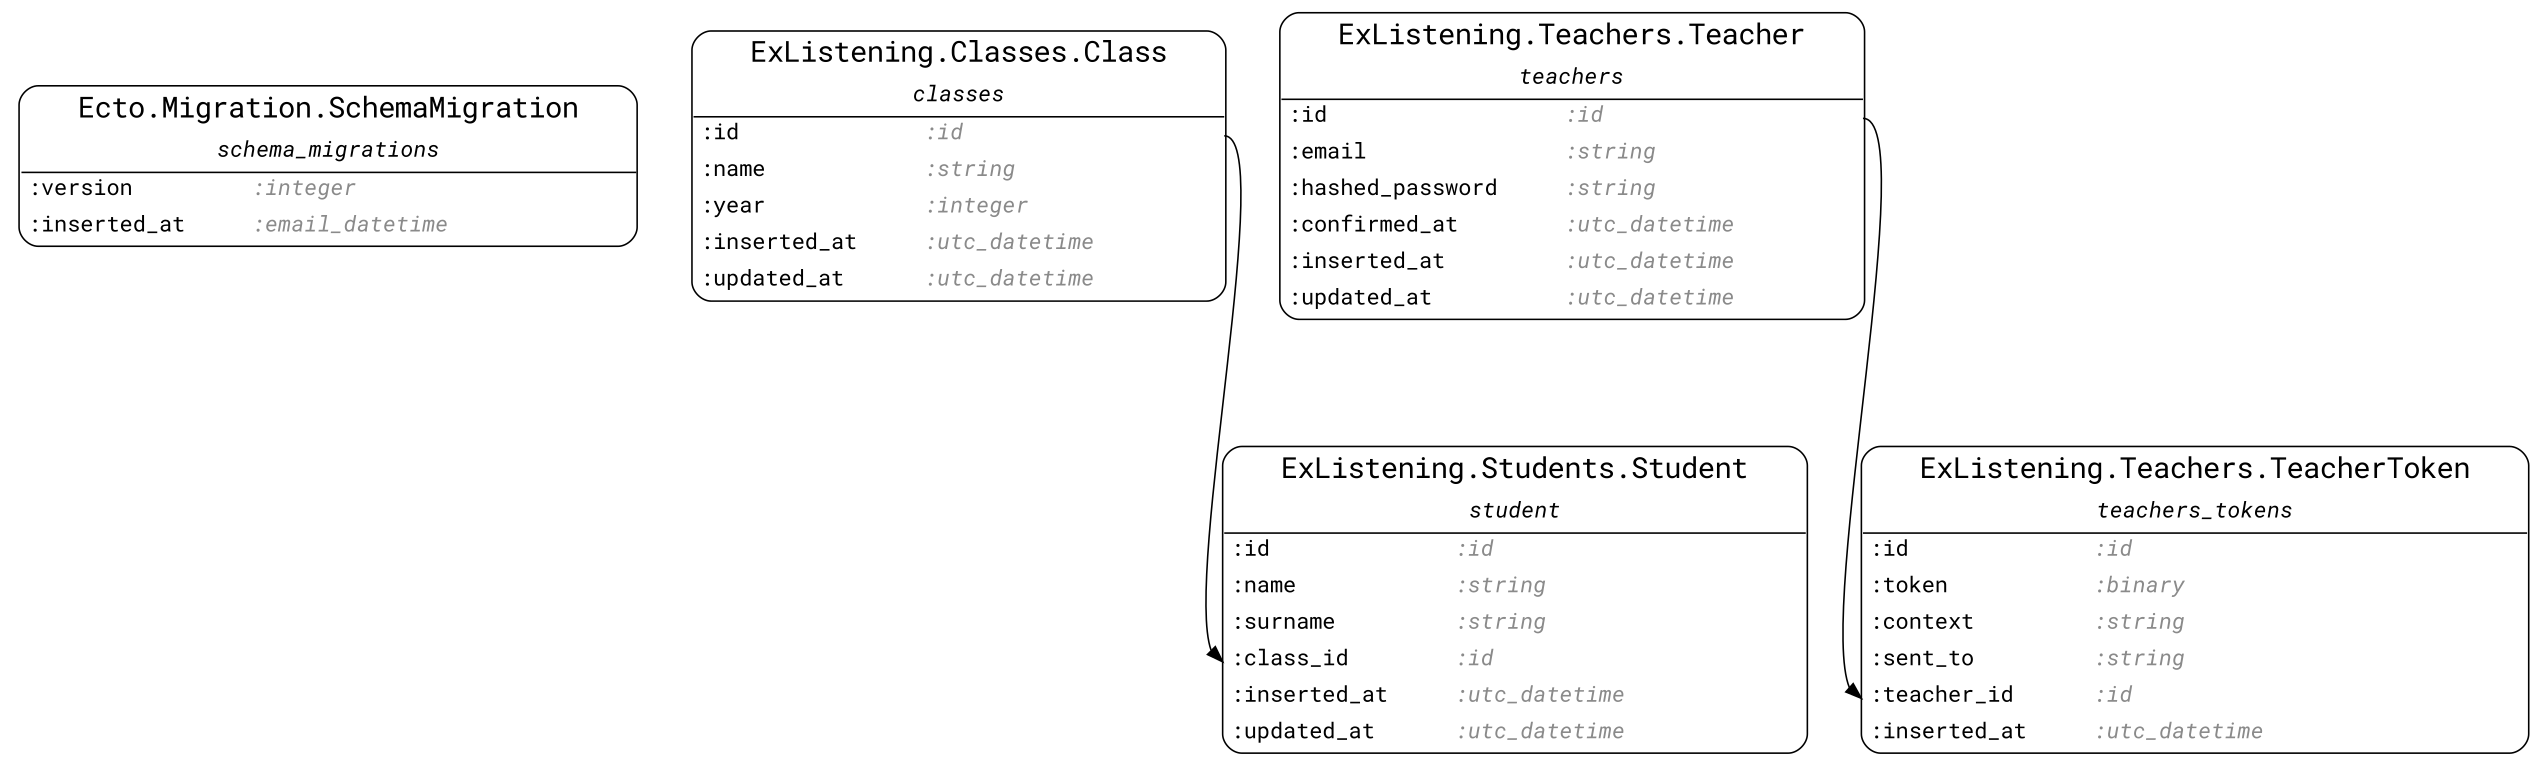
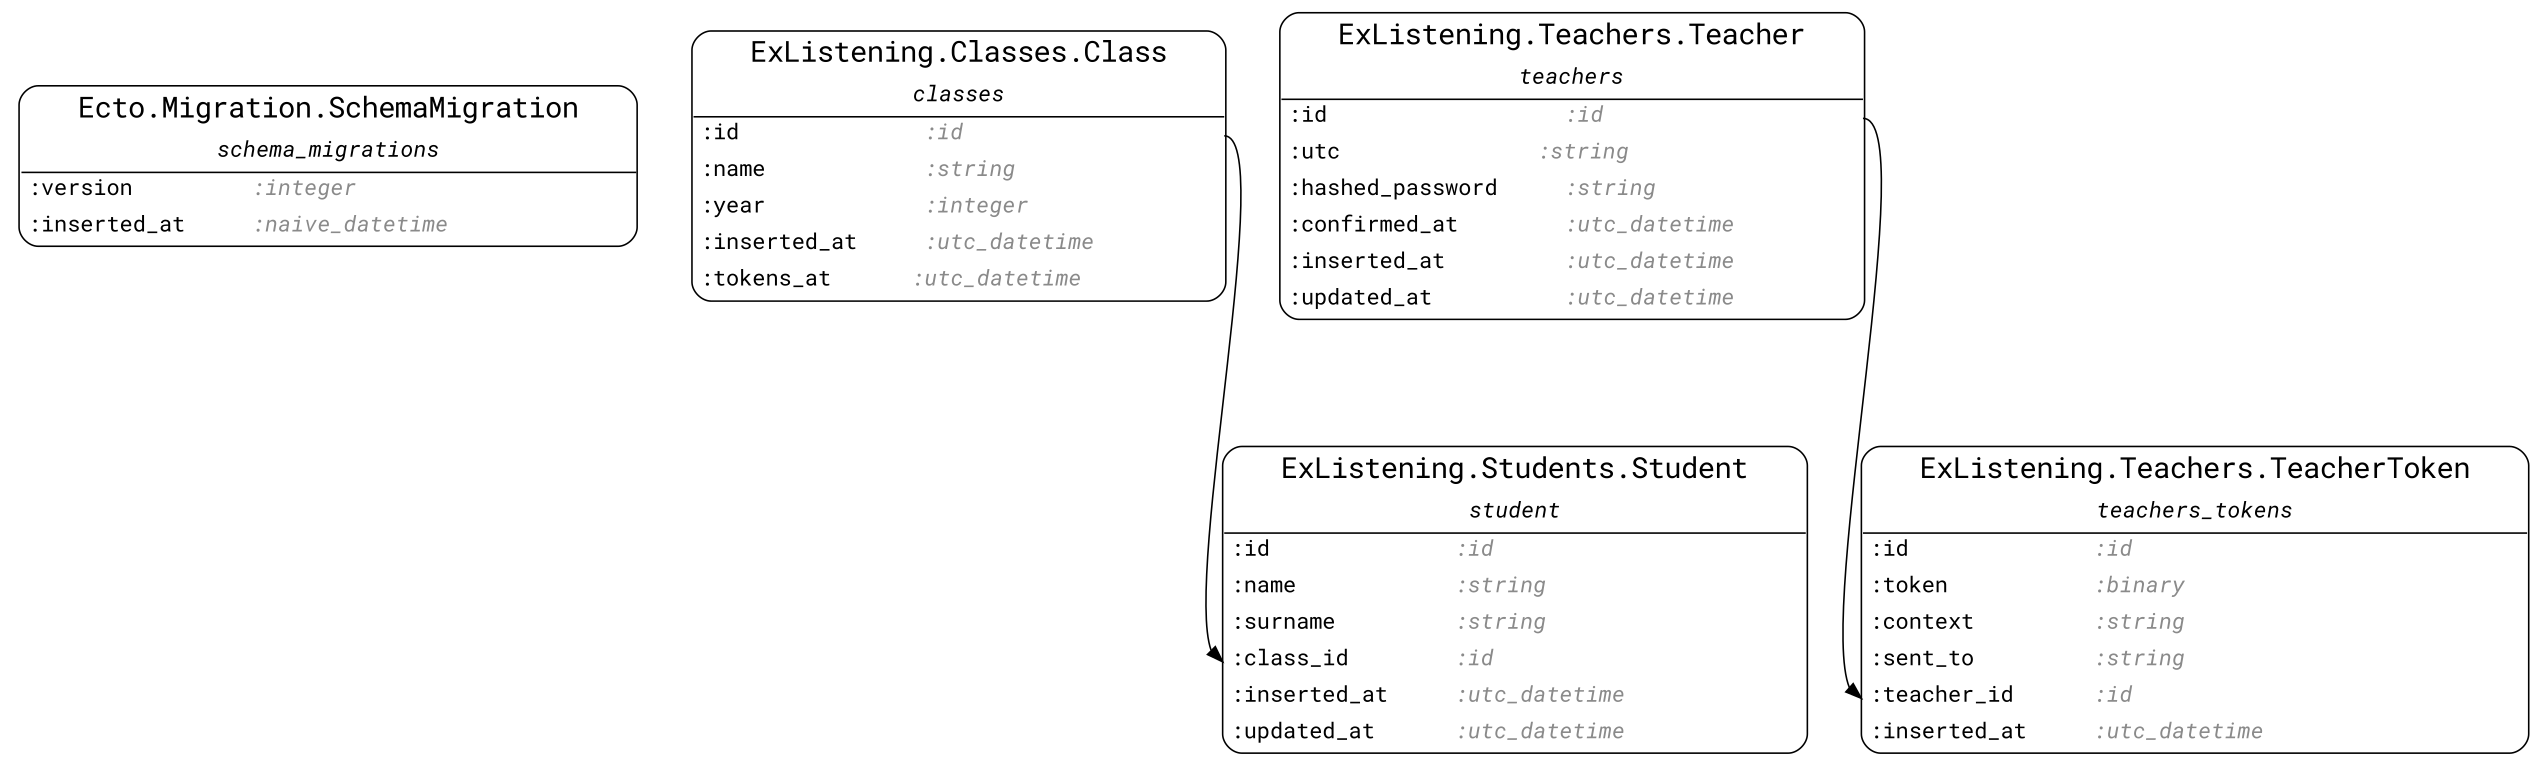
(1426, 152) -> (1413, 152)
(384, 225) -> (384, 225)
(812, 279) -> (806, 279)
